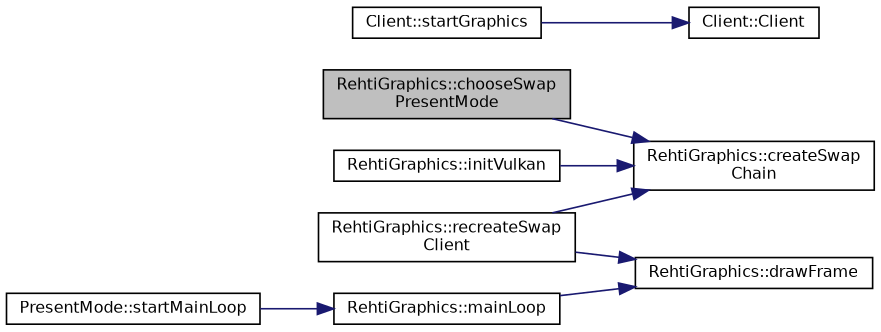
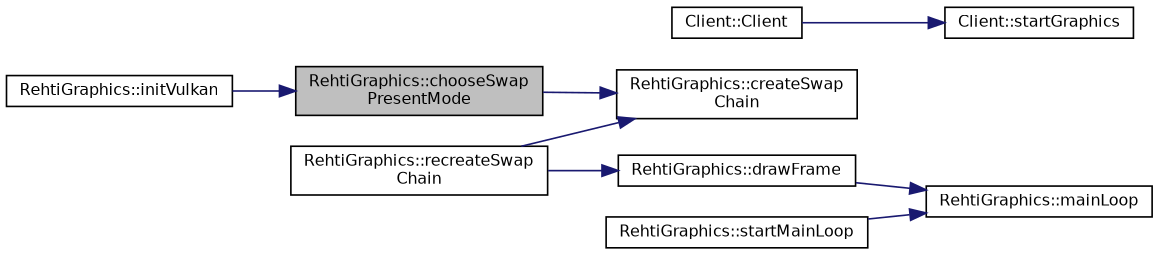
(607, 23) -> (865, 23)
(589, 166) -> (256, 91)
(447, 237) -> (419, 171)
(589, 292) -> (883, 186)
(133, 309) -> (737, 232)
